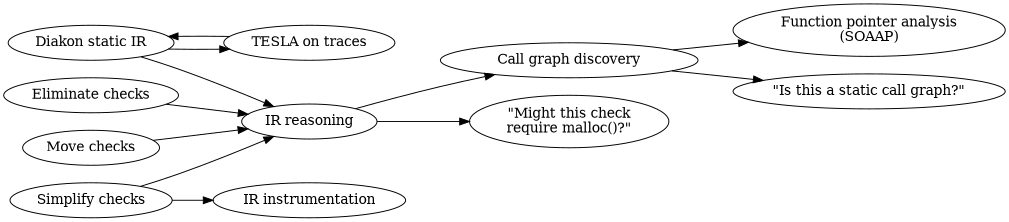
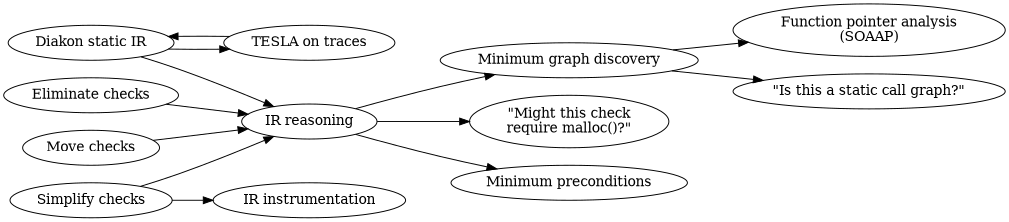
(569, 60) -> (569, 60)
none -> (569, 183)
